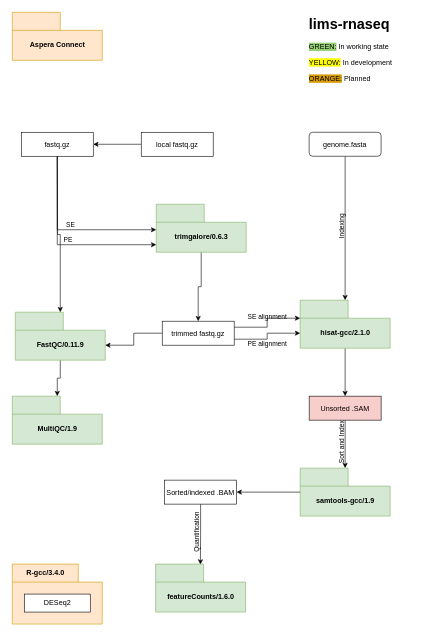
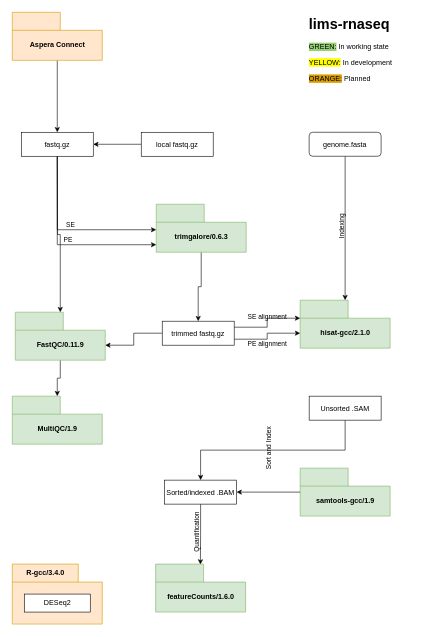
none -> (57, 126)
(345, 390) -> none
(345, 408) -> (345, 408)
(345, 443) -> (345, 439)
